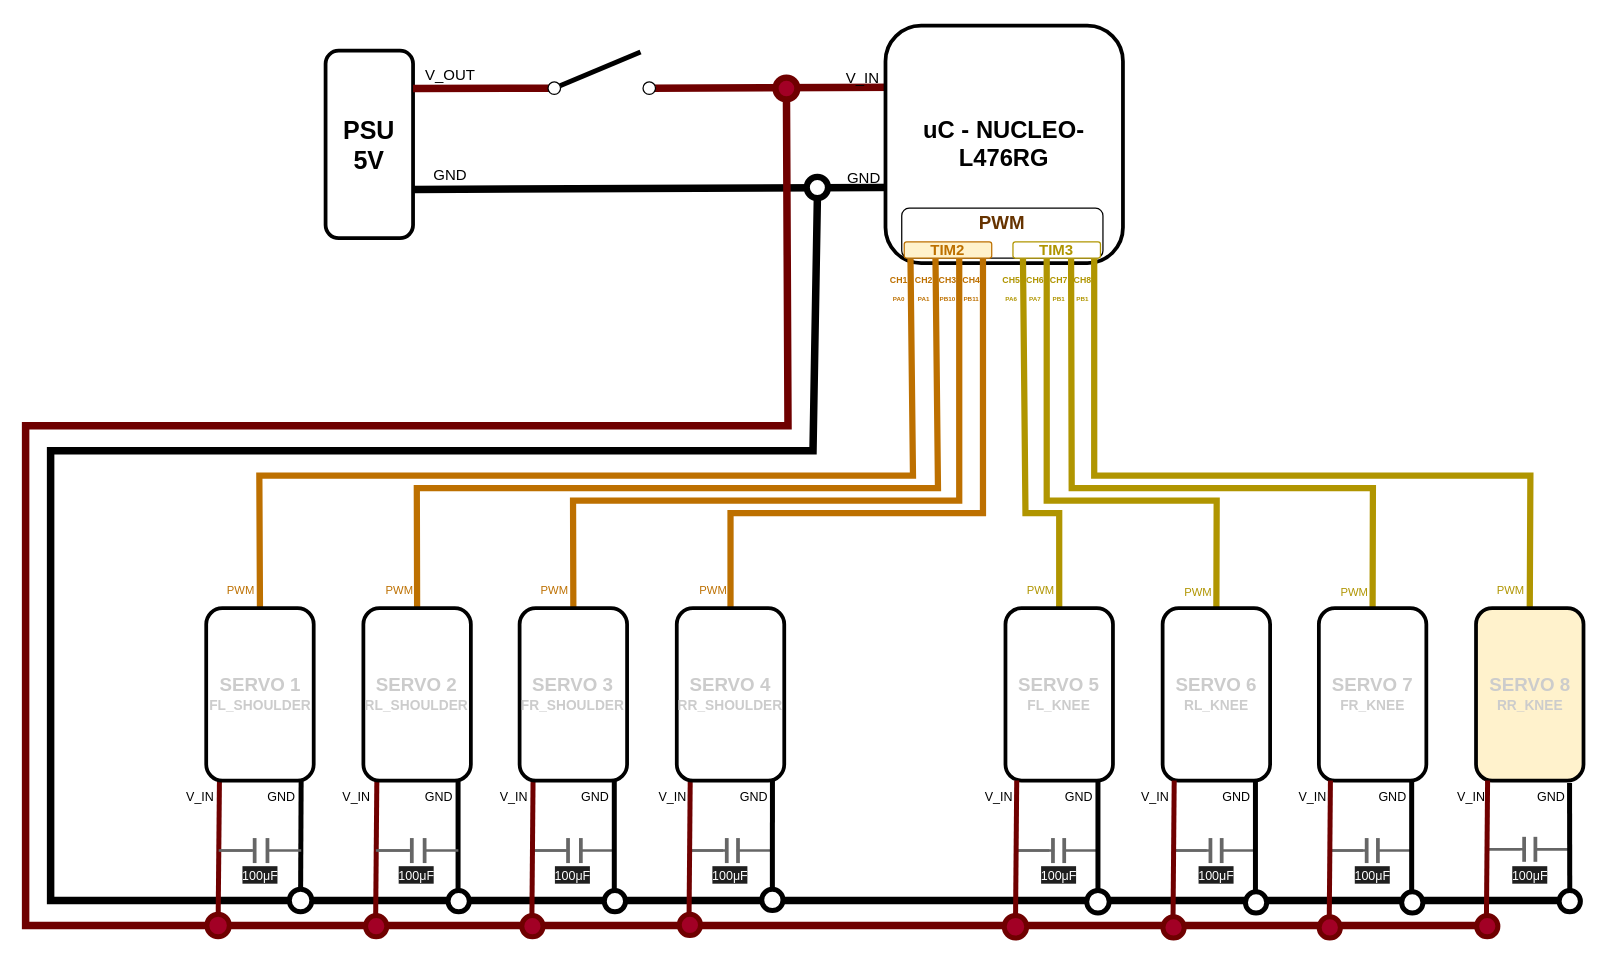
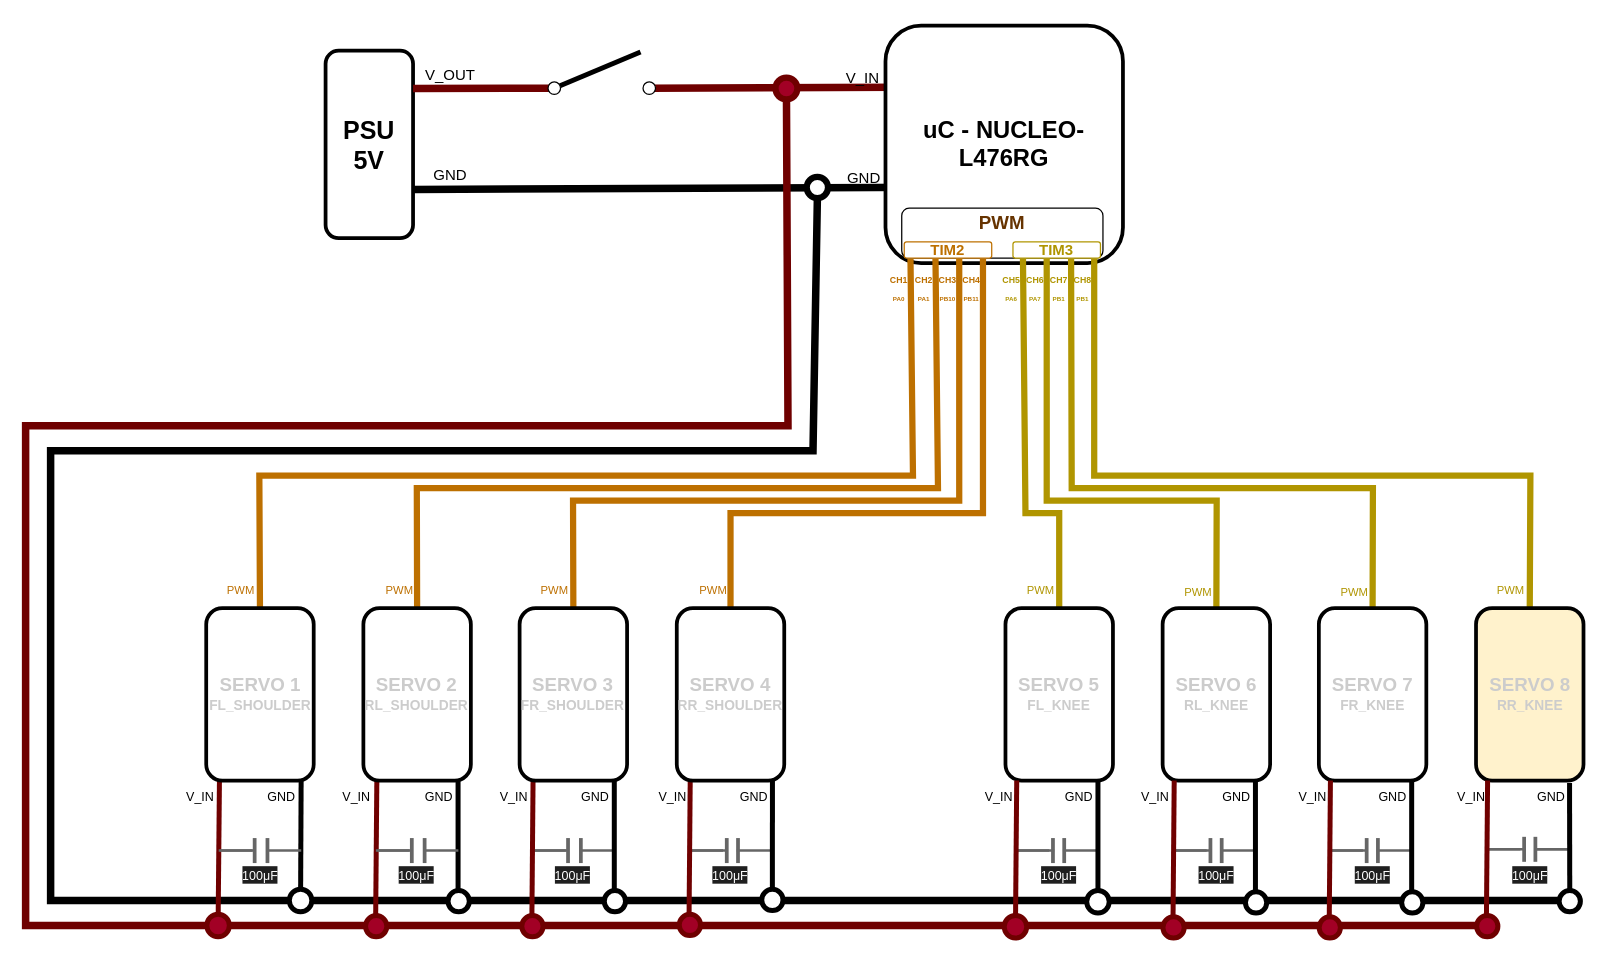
(948, 250) -> (948, 250)
